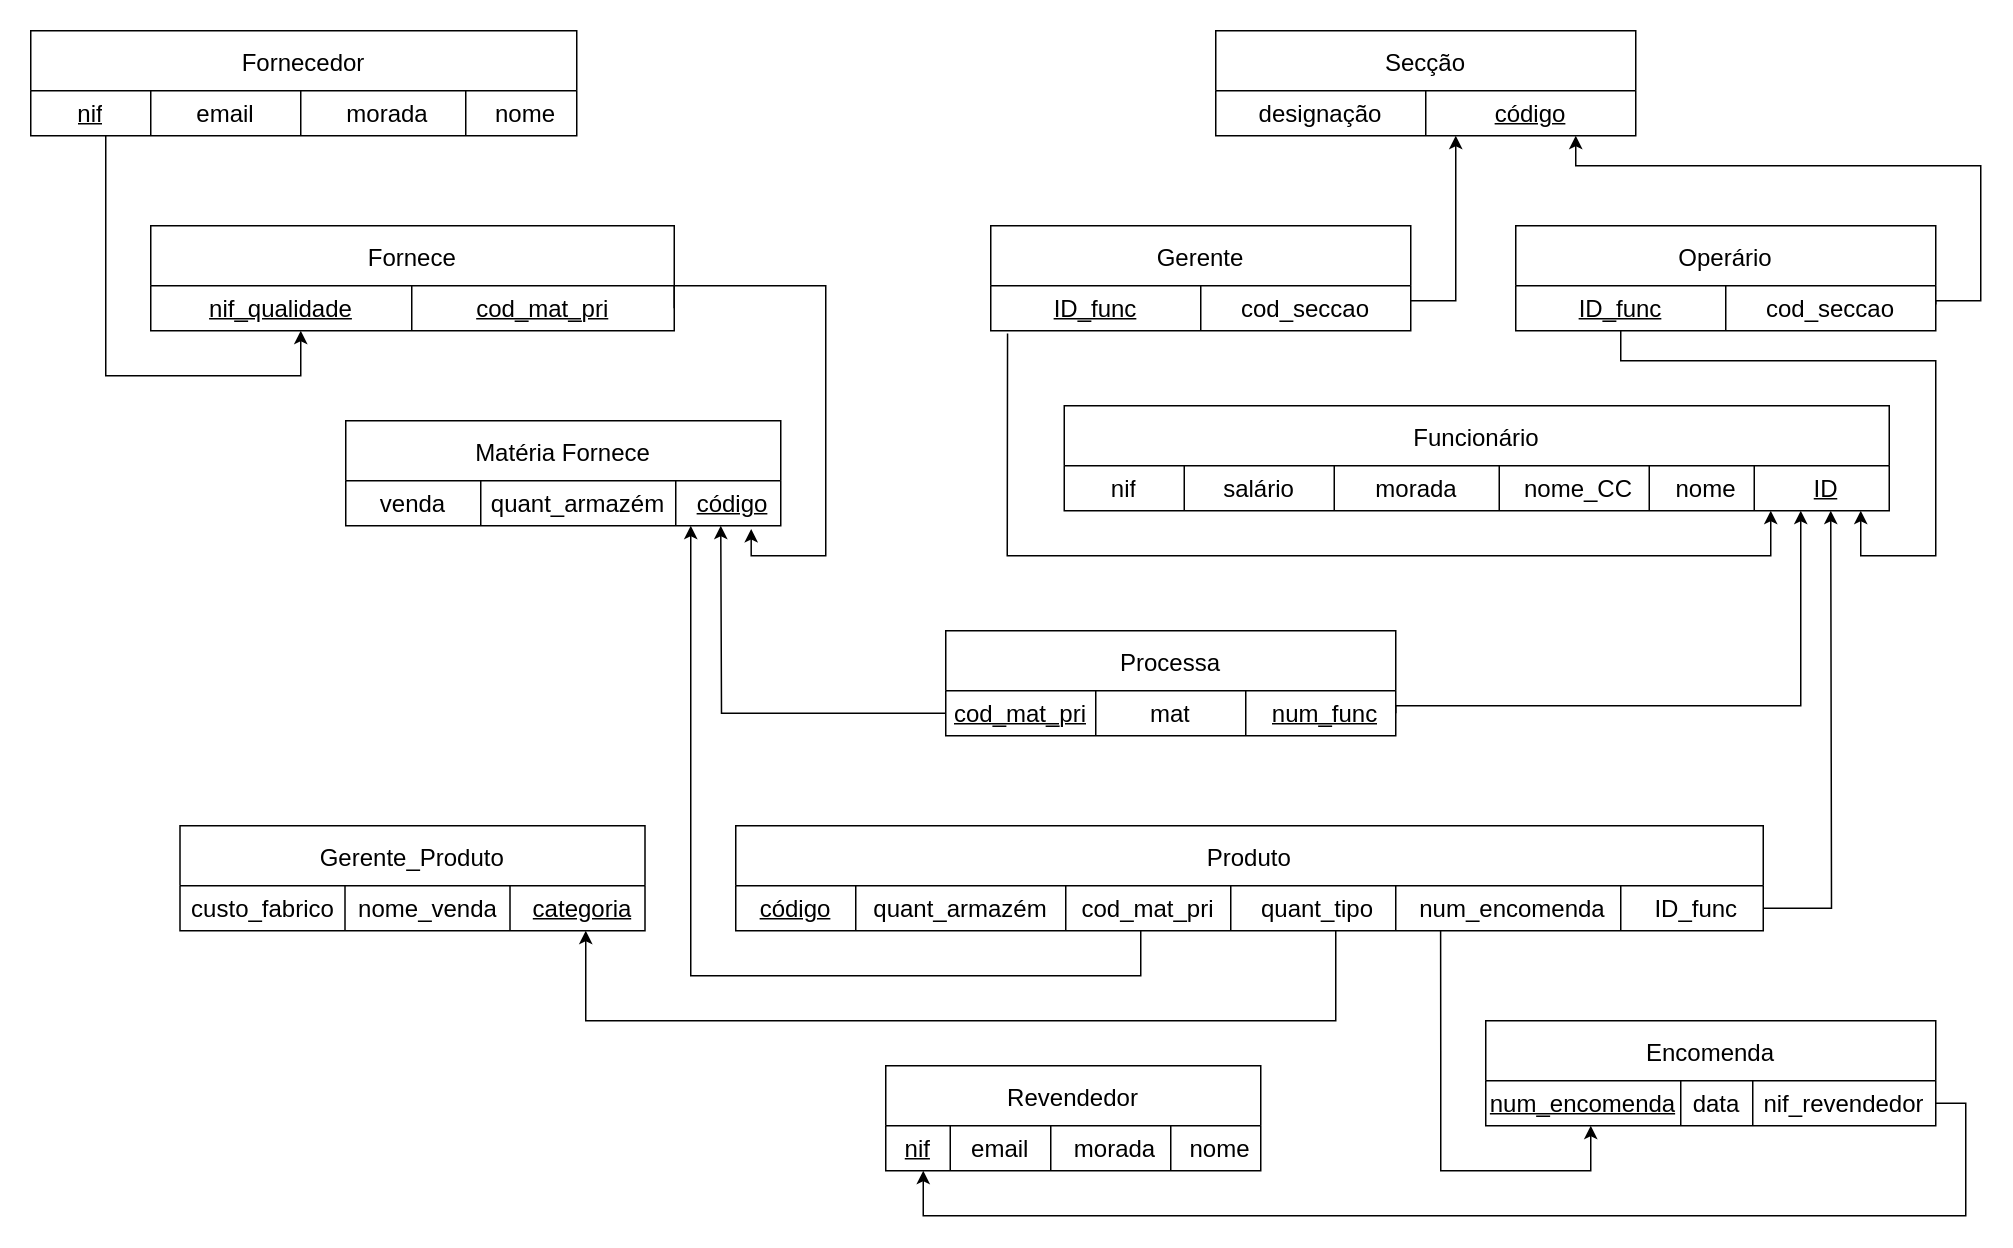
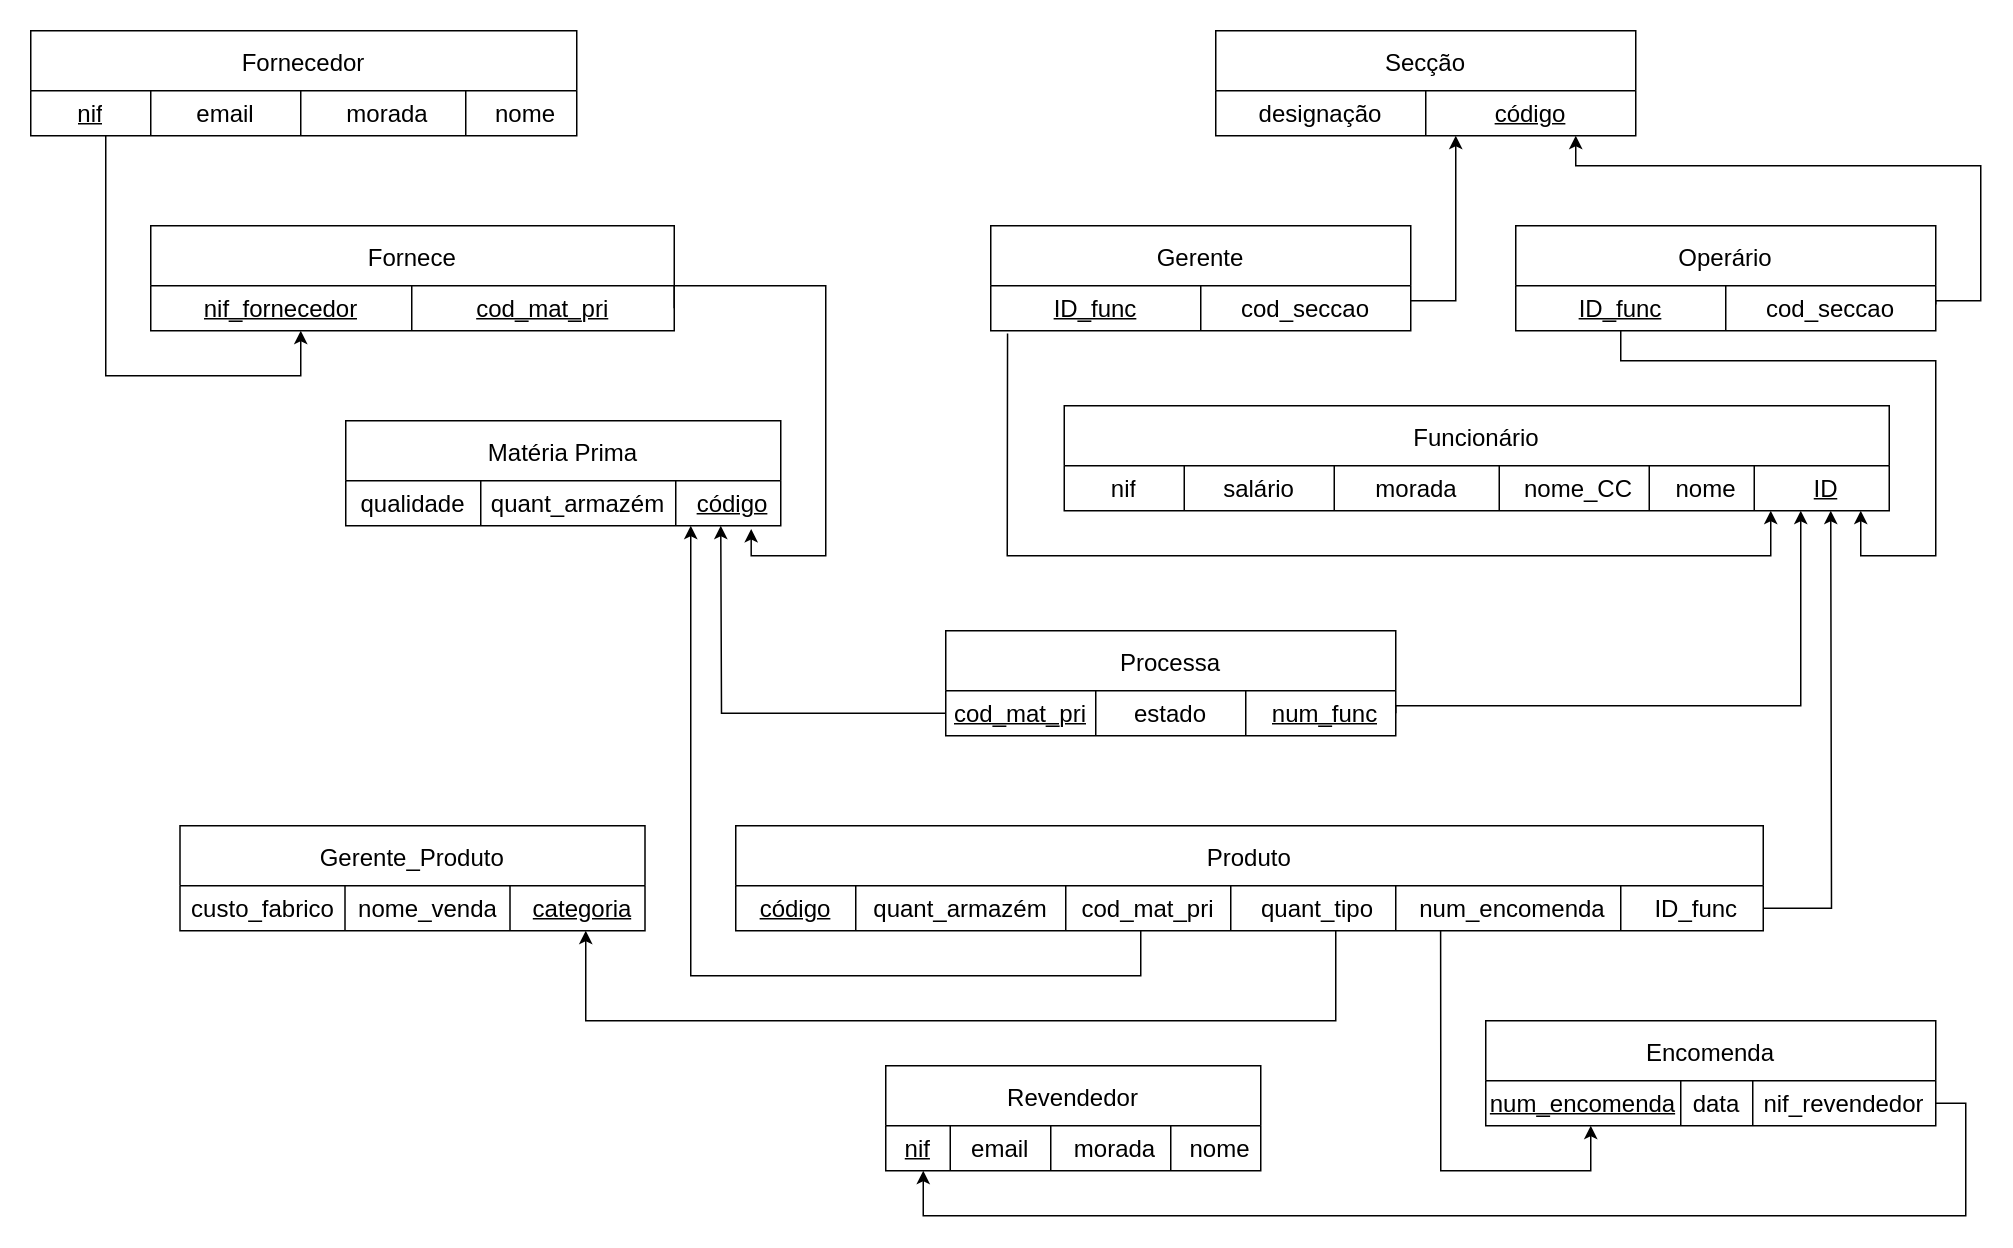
(281, 308) -> (281, 308)
(563, 453) -> (563, 453)
(413, 503) -> (413, 503)
(1171, 713) -> (1171, 713)
